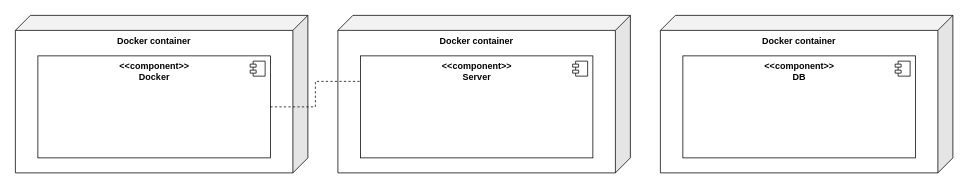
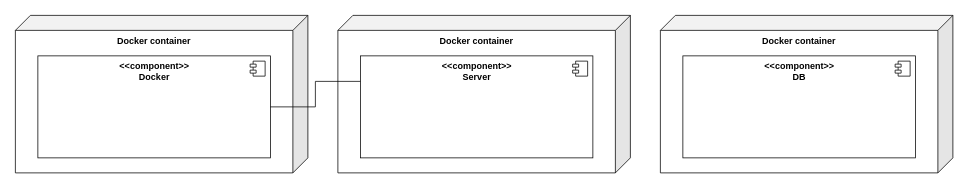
(315, 95) -> (315, 95)
